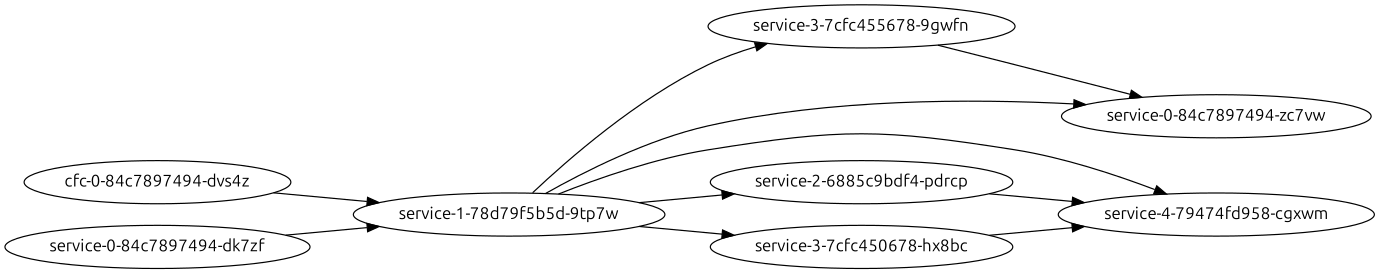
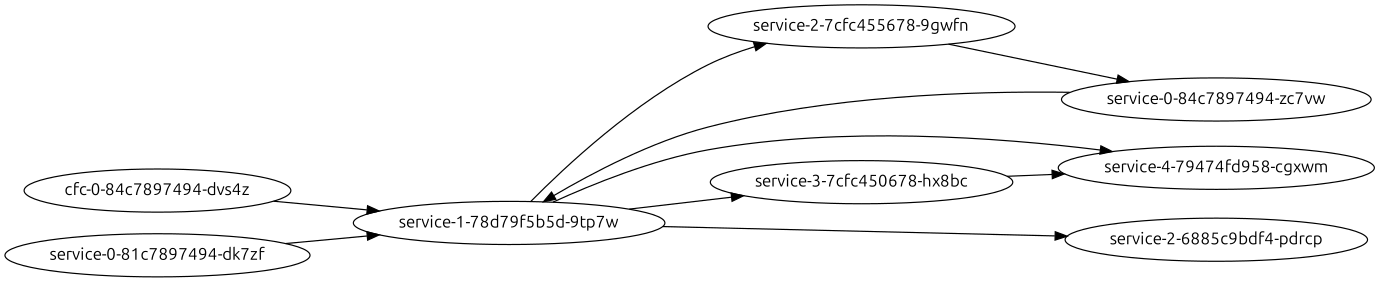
(862, 26) -> (862, 26)
(802, 110) -> (804, 108)
(1031, 198) -> none
(157, 247) -> (157, 255)
